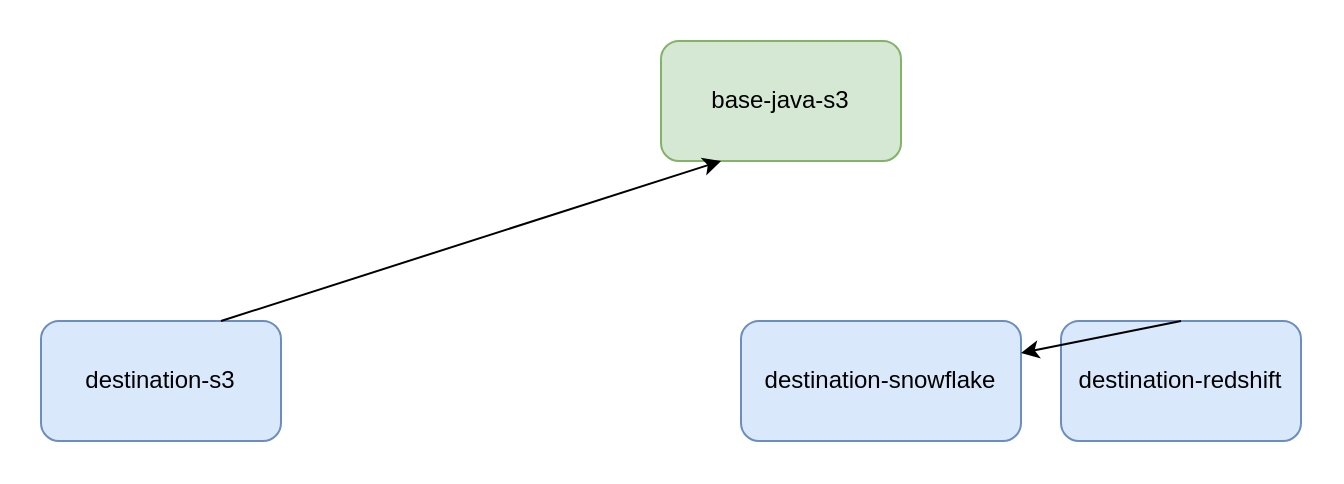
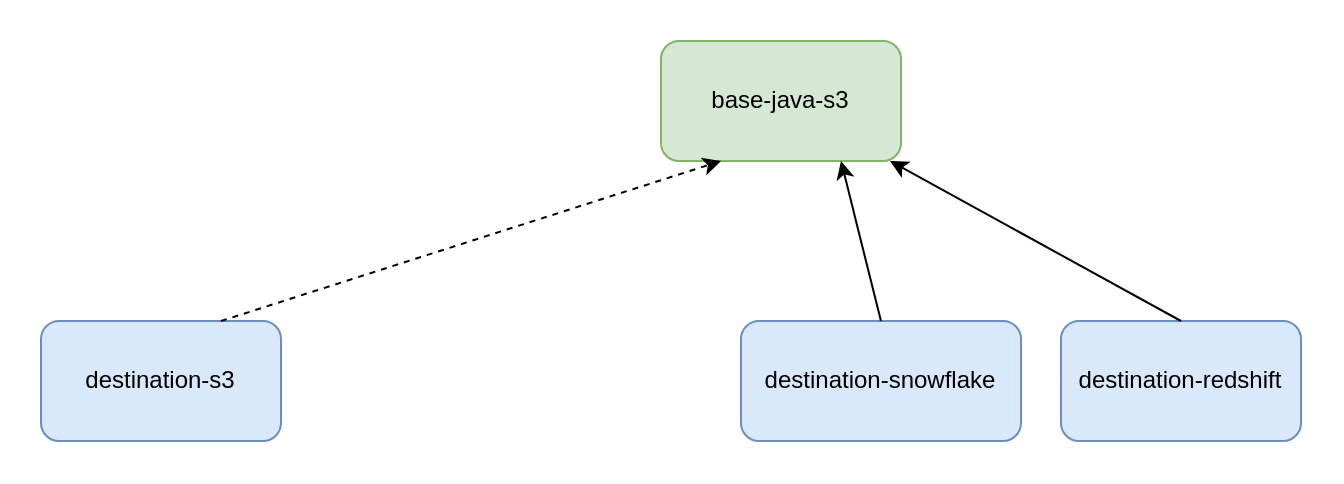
(467, 242) -> (467, 242)
none -> (863, 247)
(1107, 336) -> (1042, 244)
